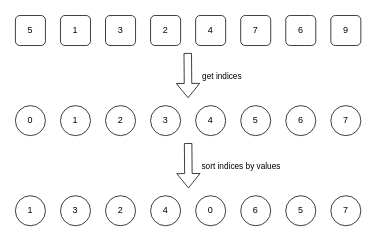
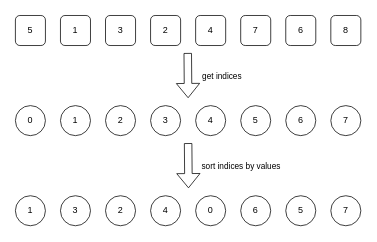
(345, 30) -> (345, 30)
